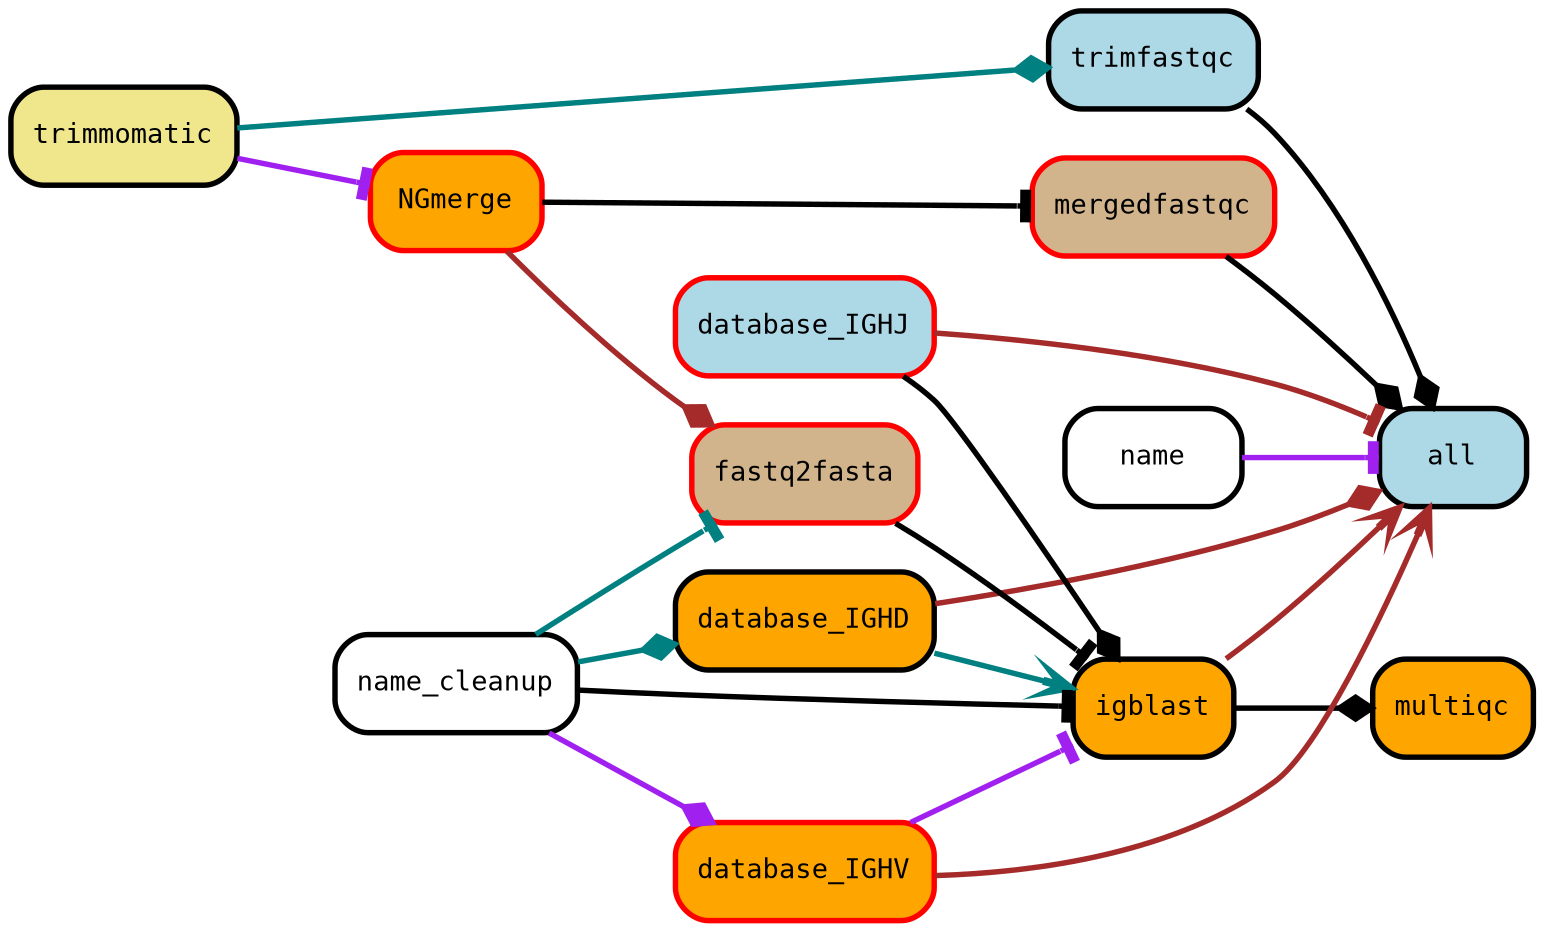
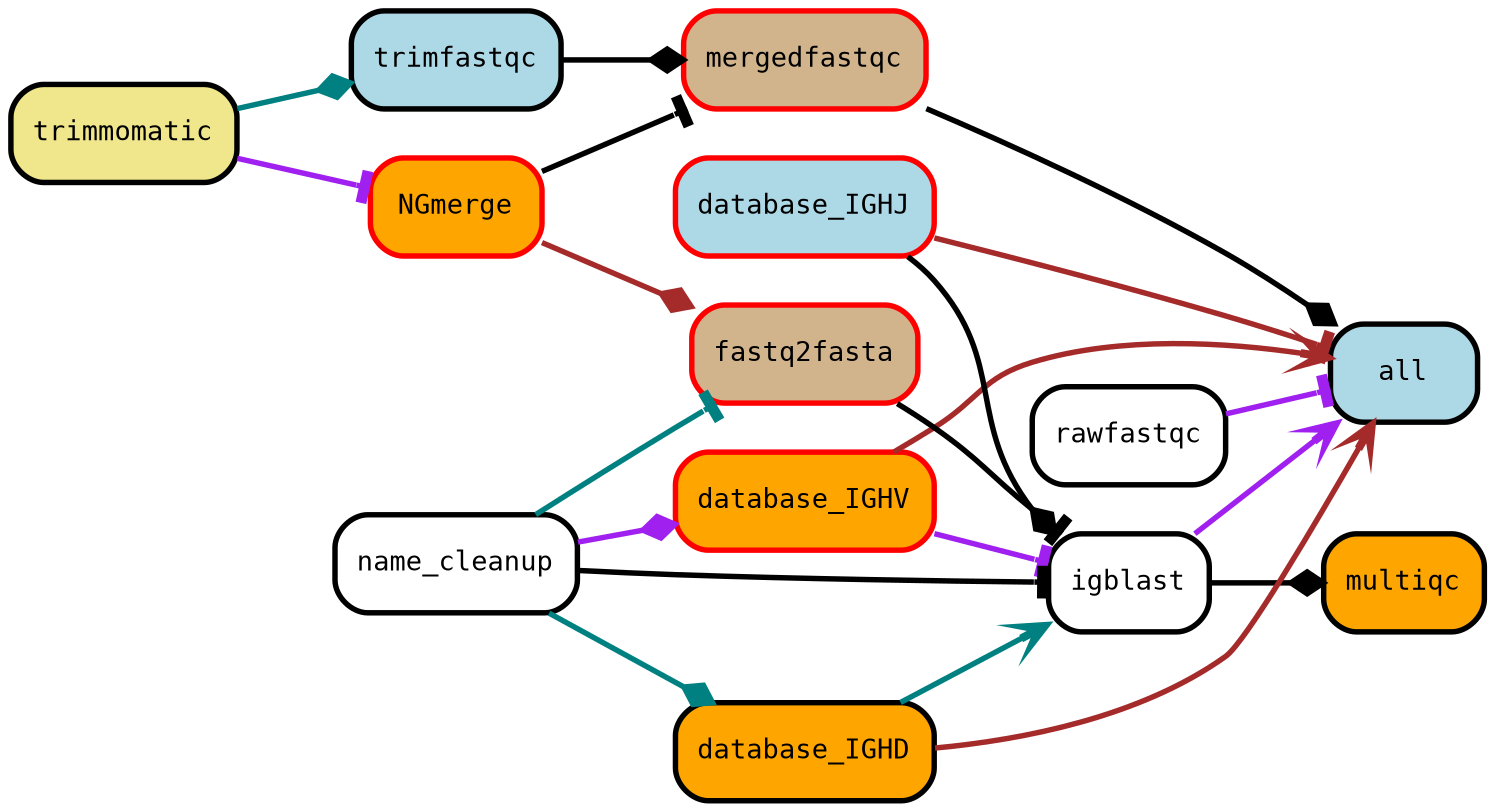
(1348, 233) -> (606, 60)
(1153, 458) -> (1129, 436)
(1145, 565) -> (1201, 672)
(1305, 595) -> (1255, 487)
(1153, 708) -> (1129, 583)
